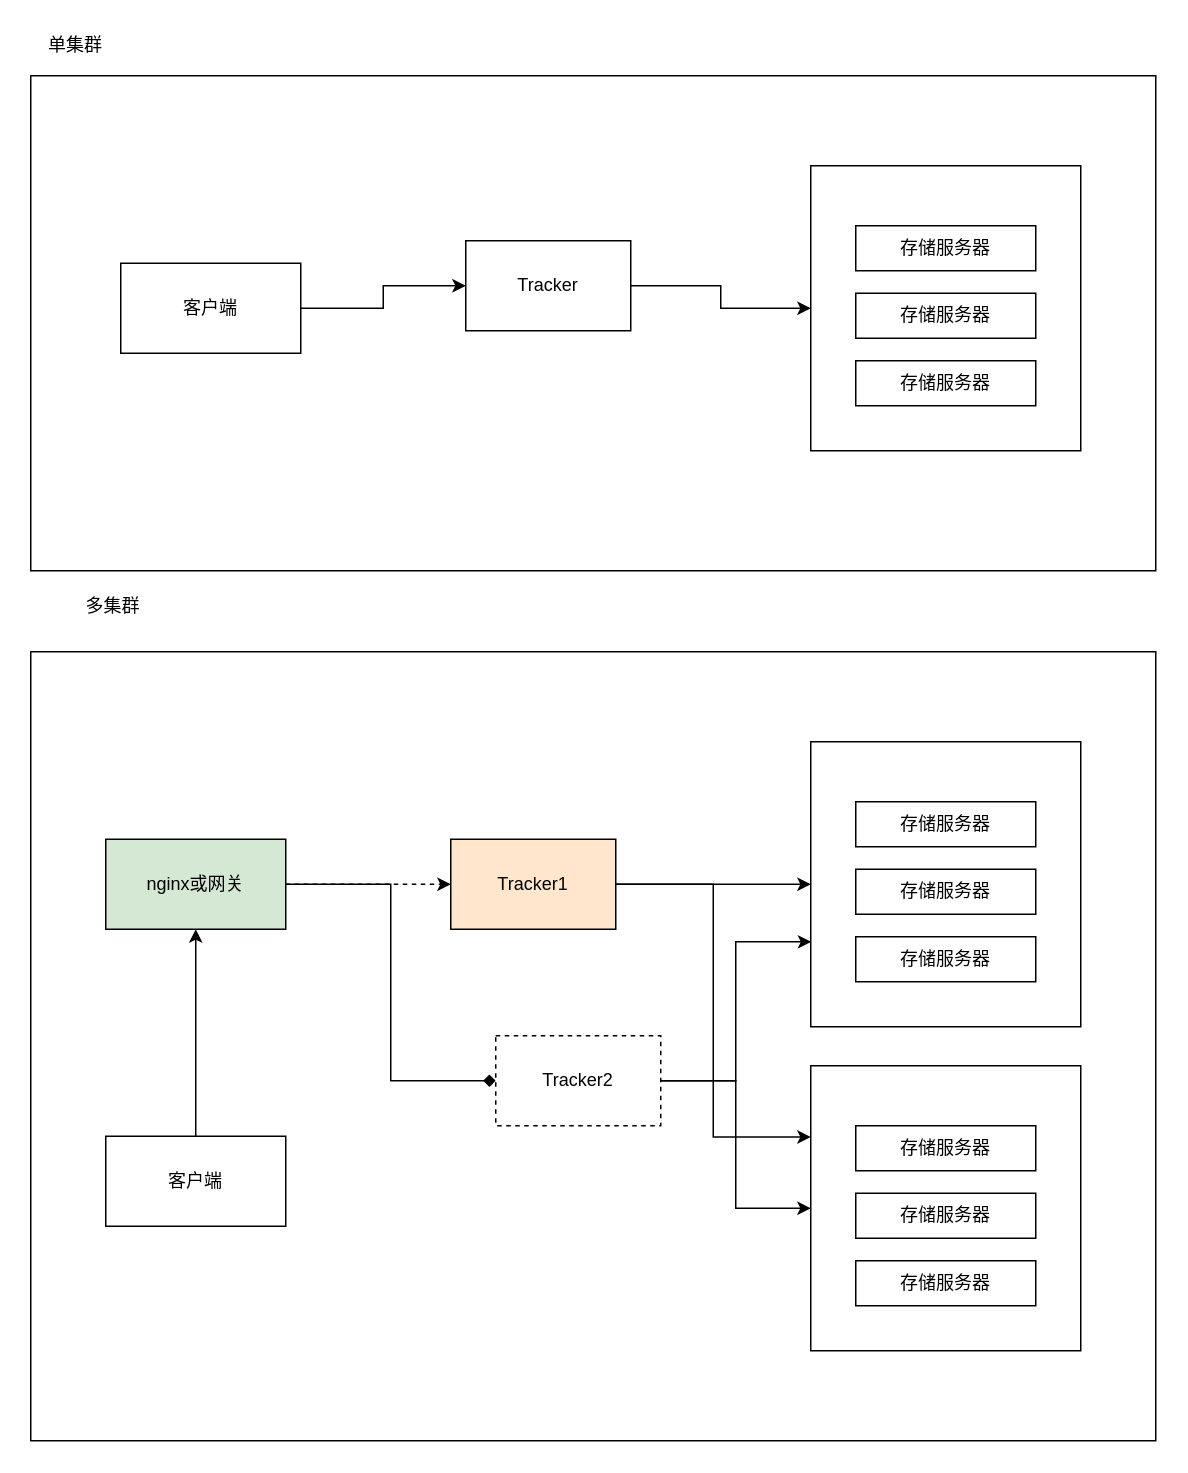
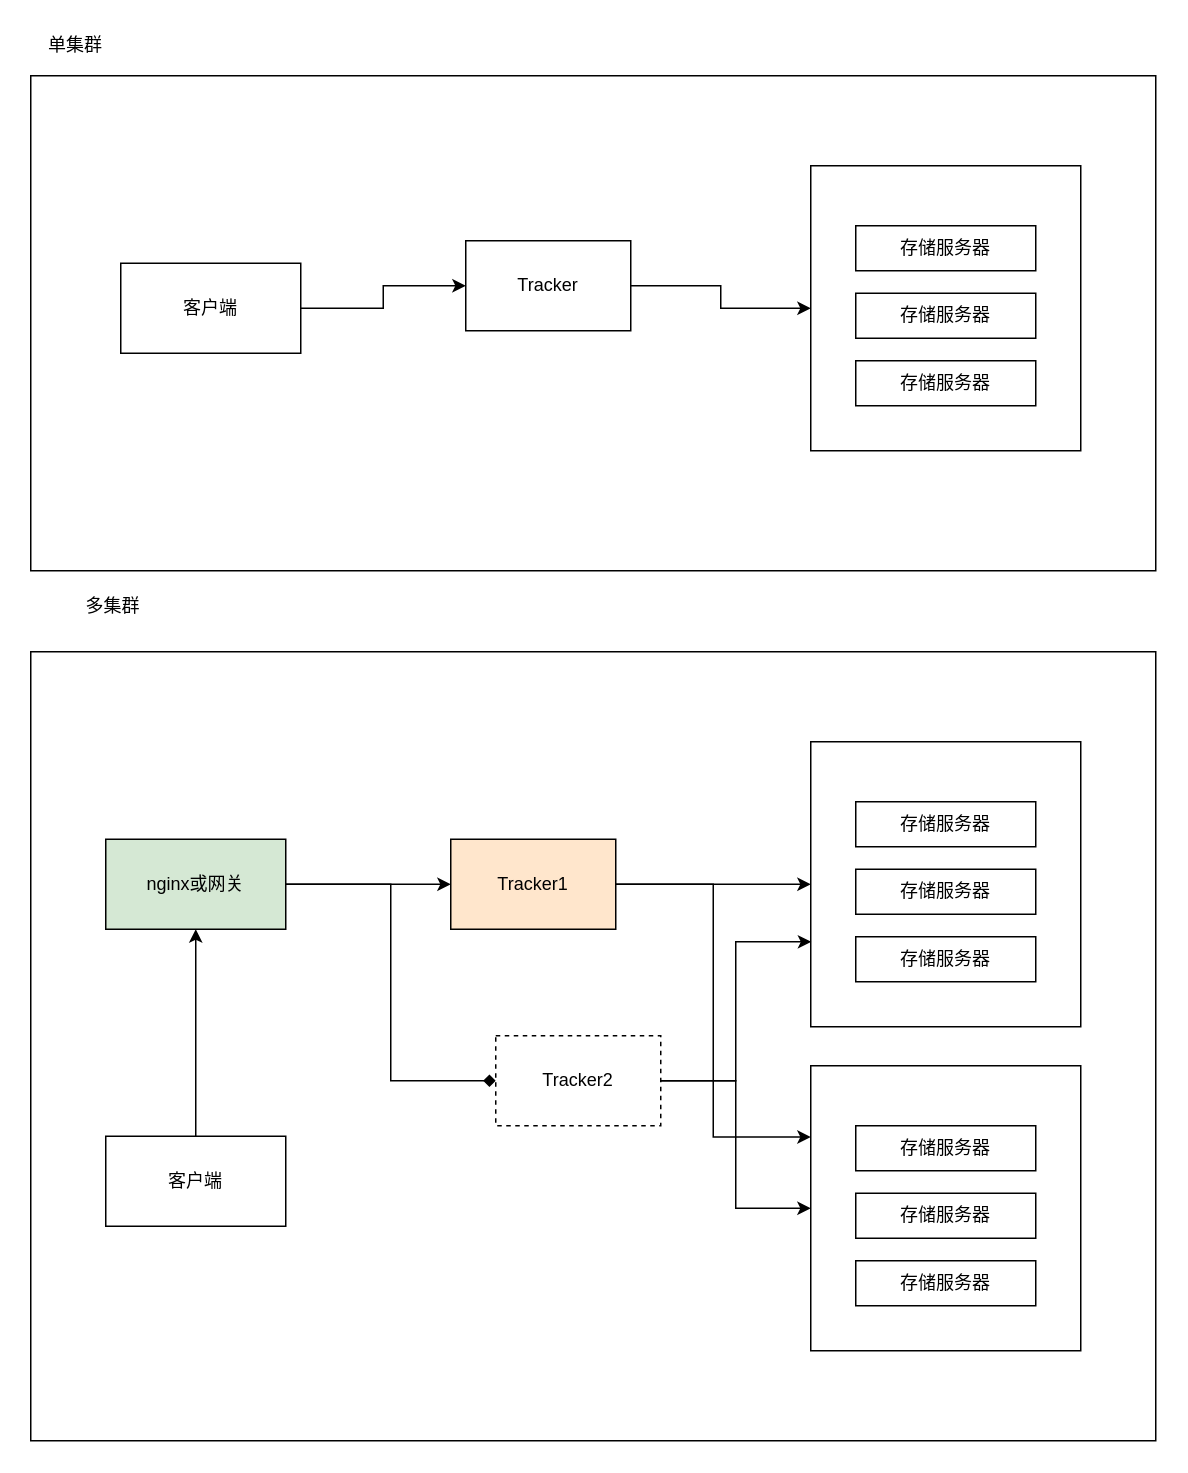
(416, 884) -> (416, 884)
